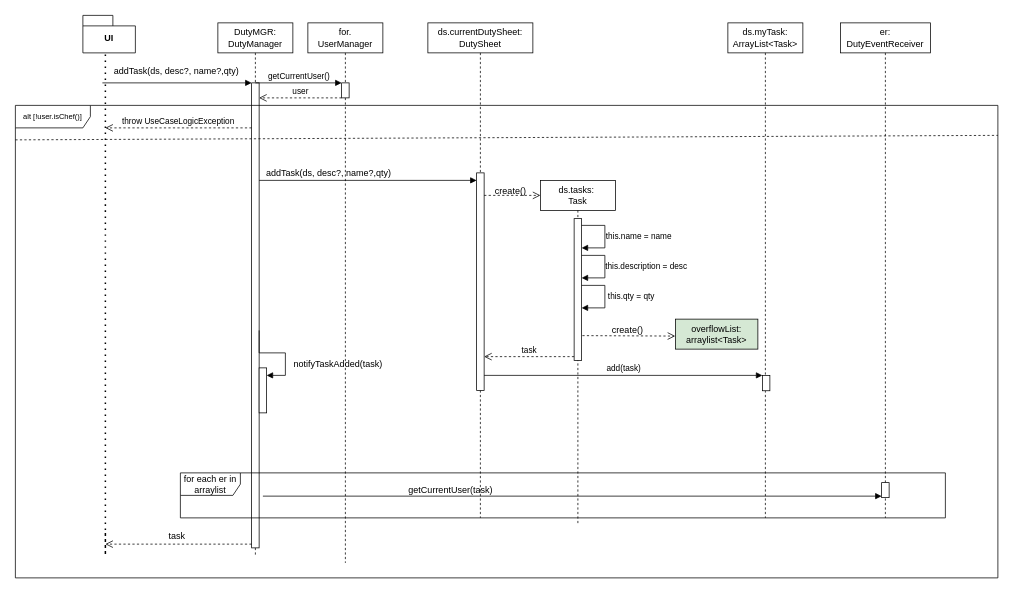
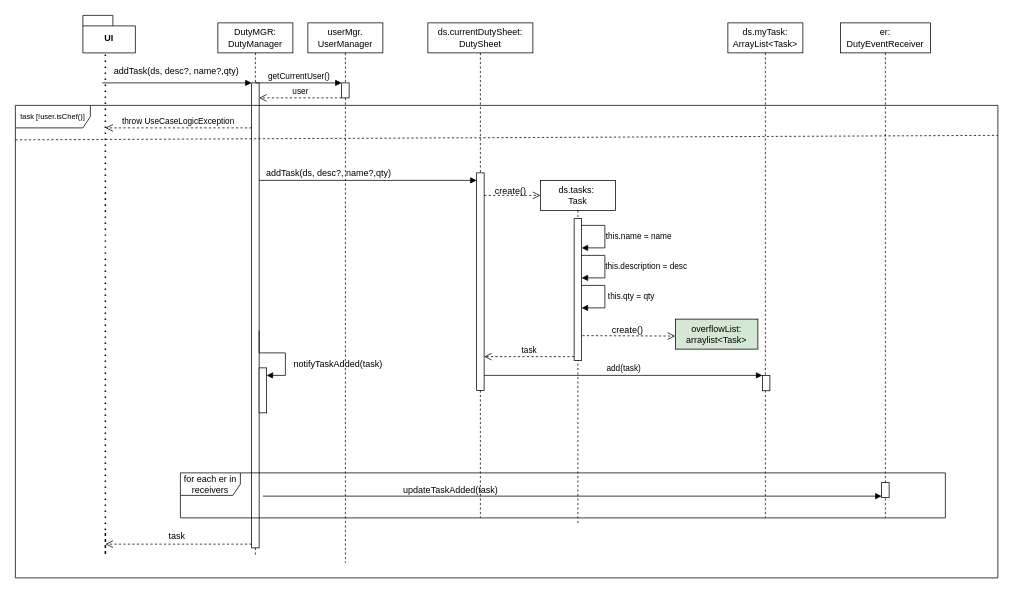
(345, 38) -> (345, 38)
(53, 117) -> (53, 117)
(210, 484) -> (210, 484)
(451, 490) -> (451, 490)
